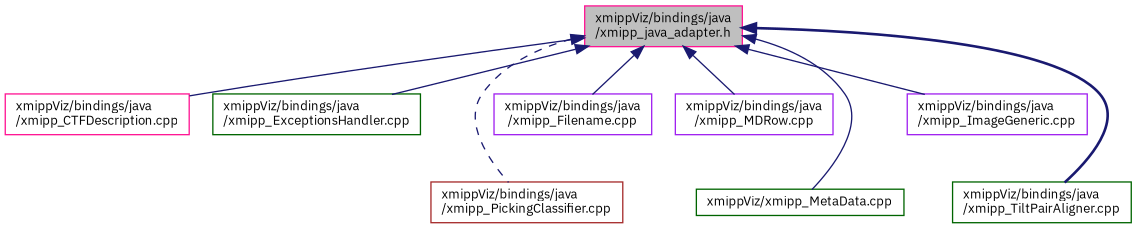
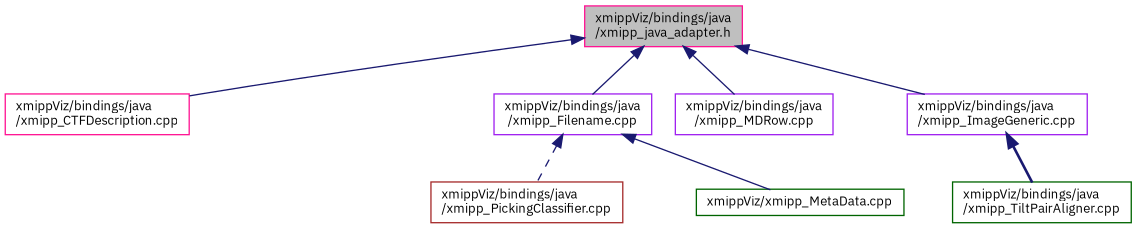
(985, 49) -> (1023, 164)
(485, 91) -> (547, 164)
(845, 95) -> (703, 164)
(317, 114) -> none
